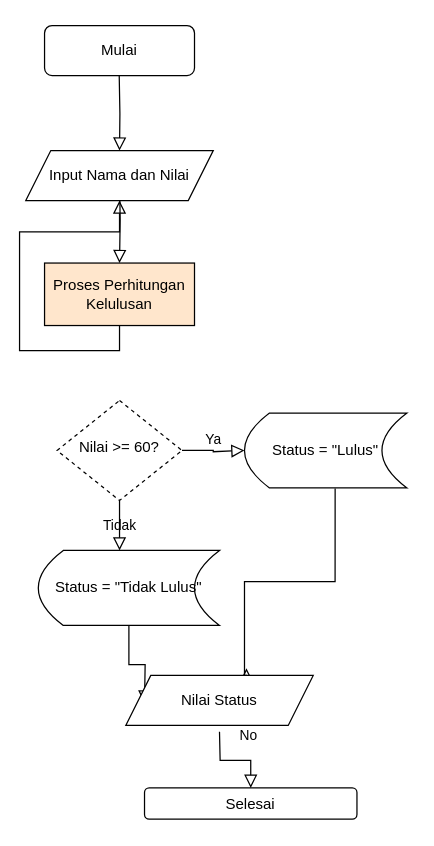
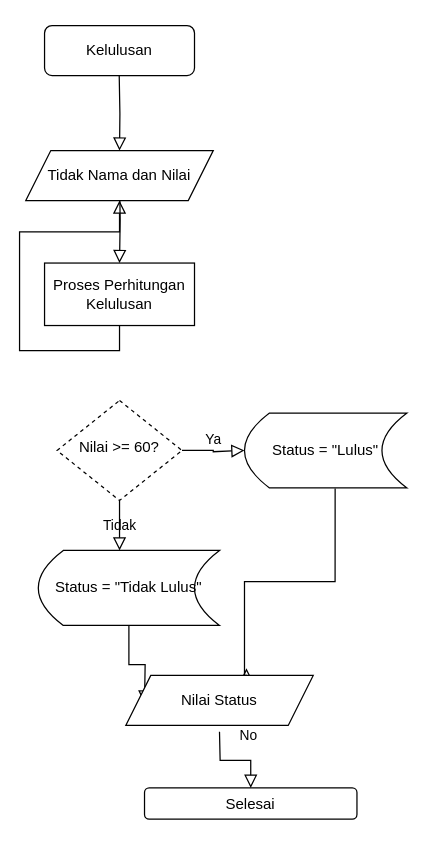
(119, 51) -> (119, 51)
(119, 176) -> (119, 176)
(119, 294) -> (119, 294)
